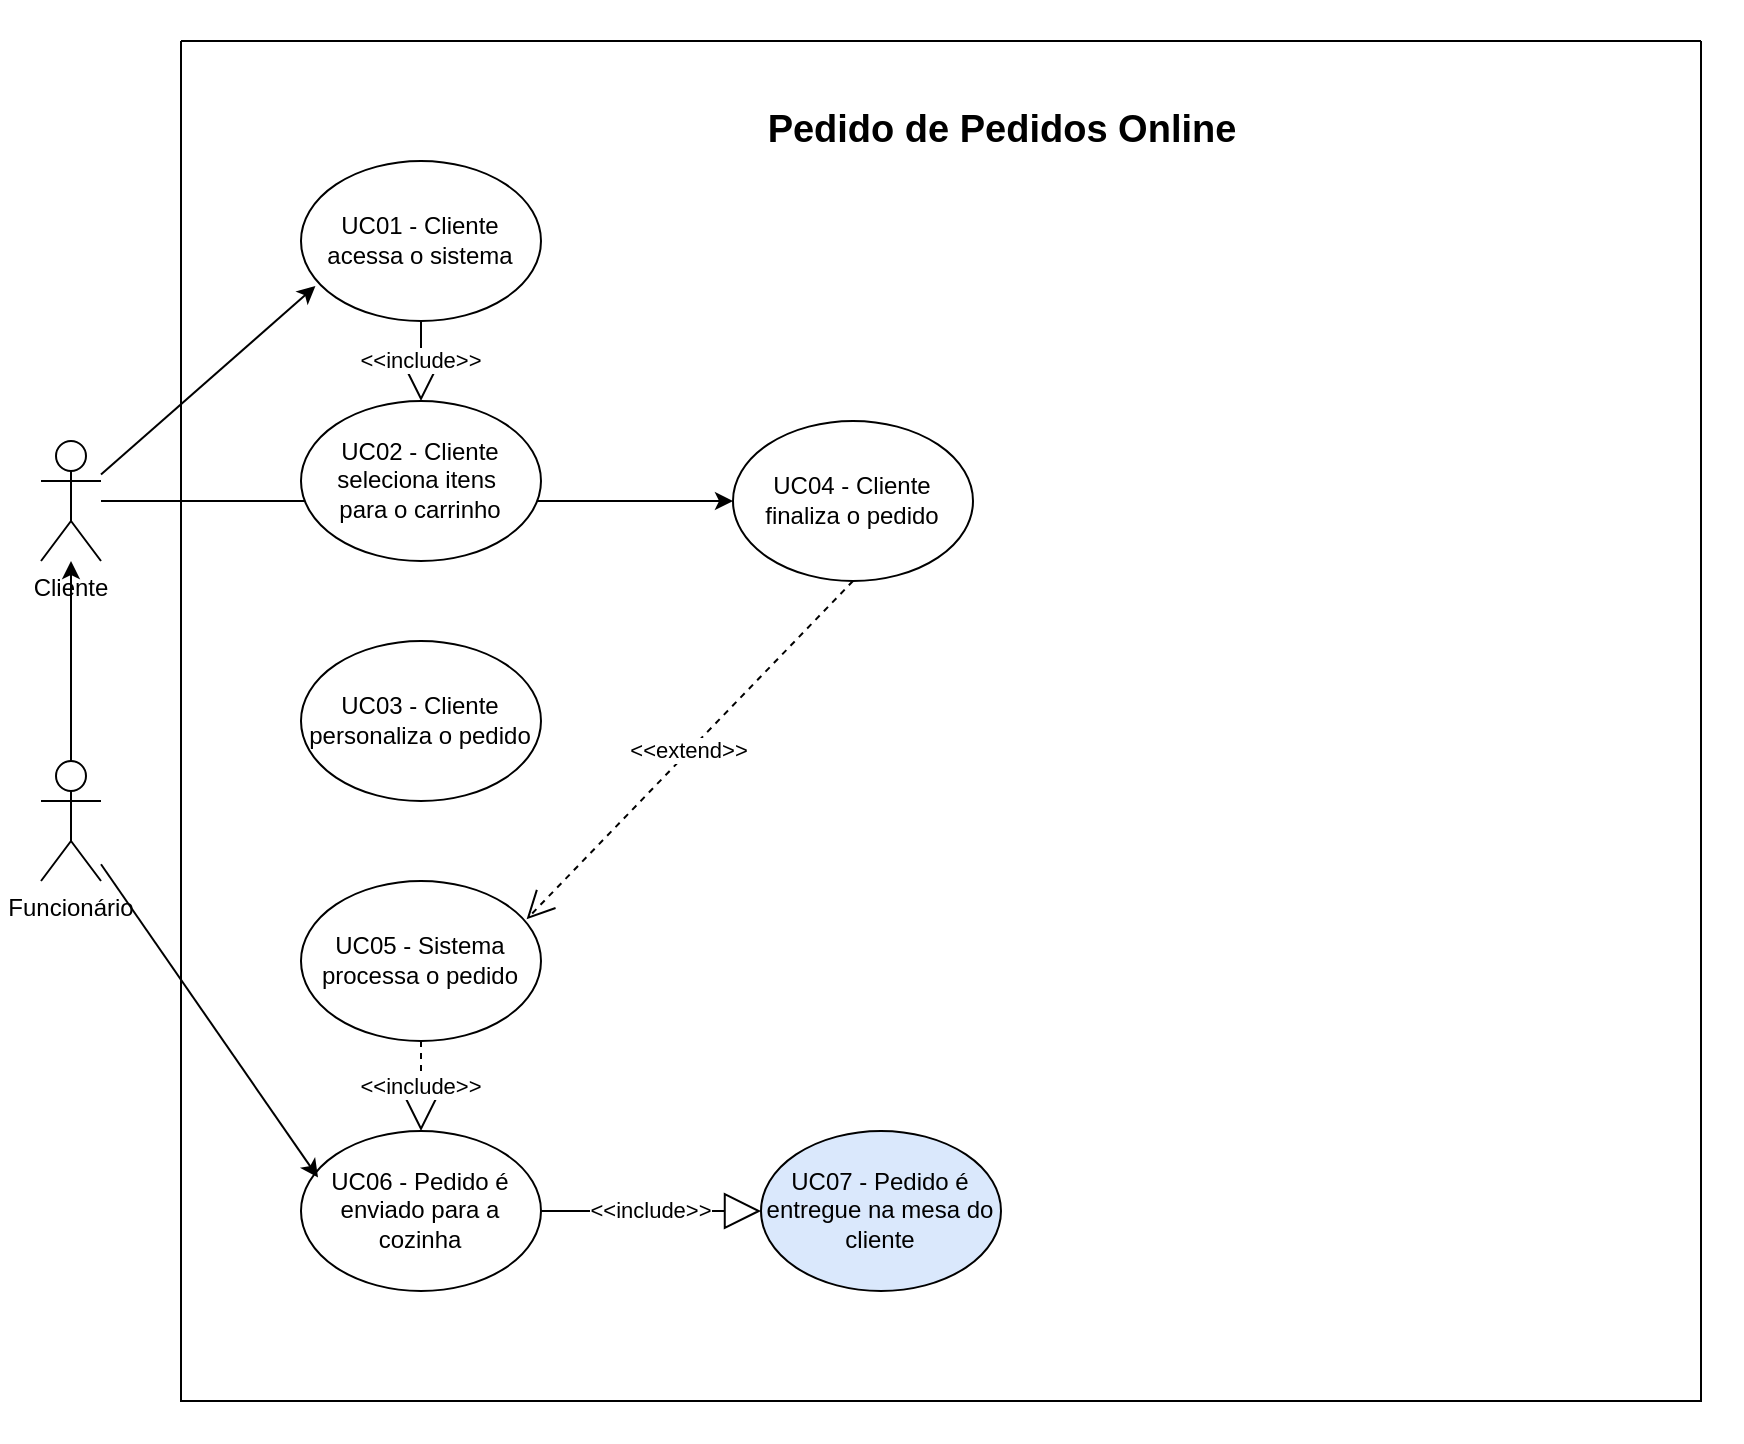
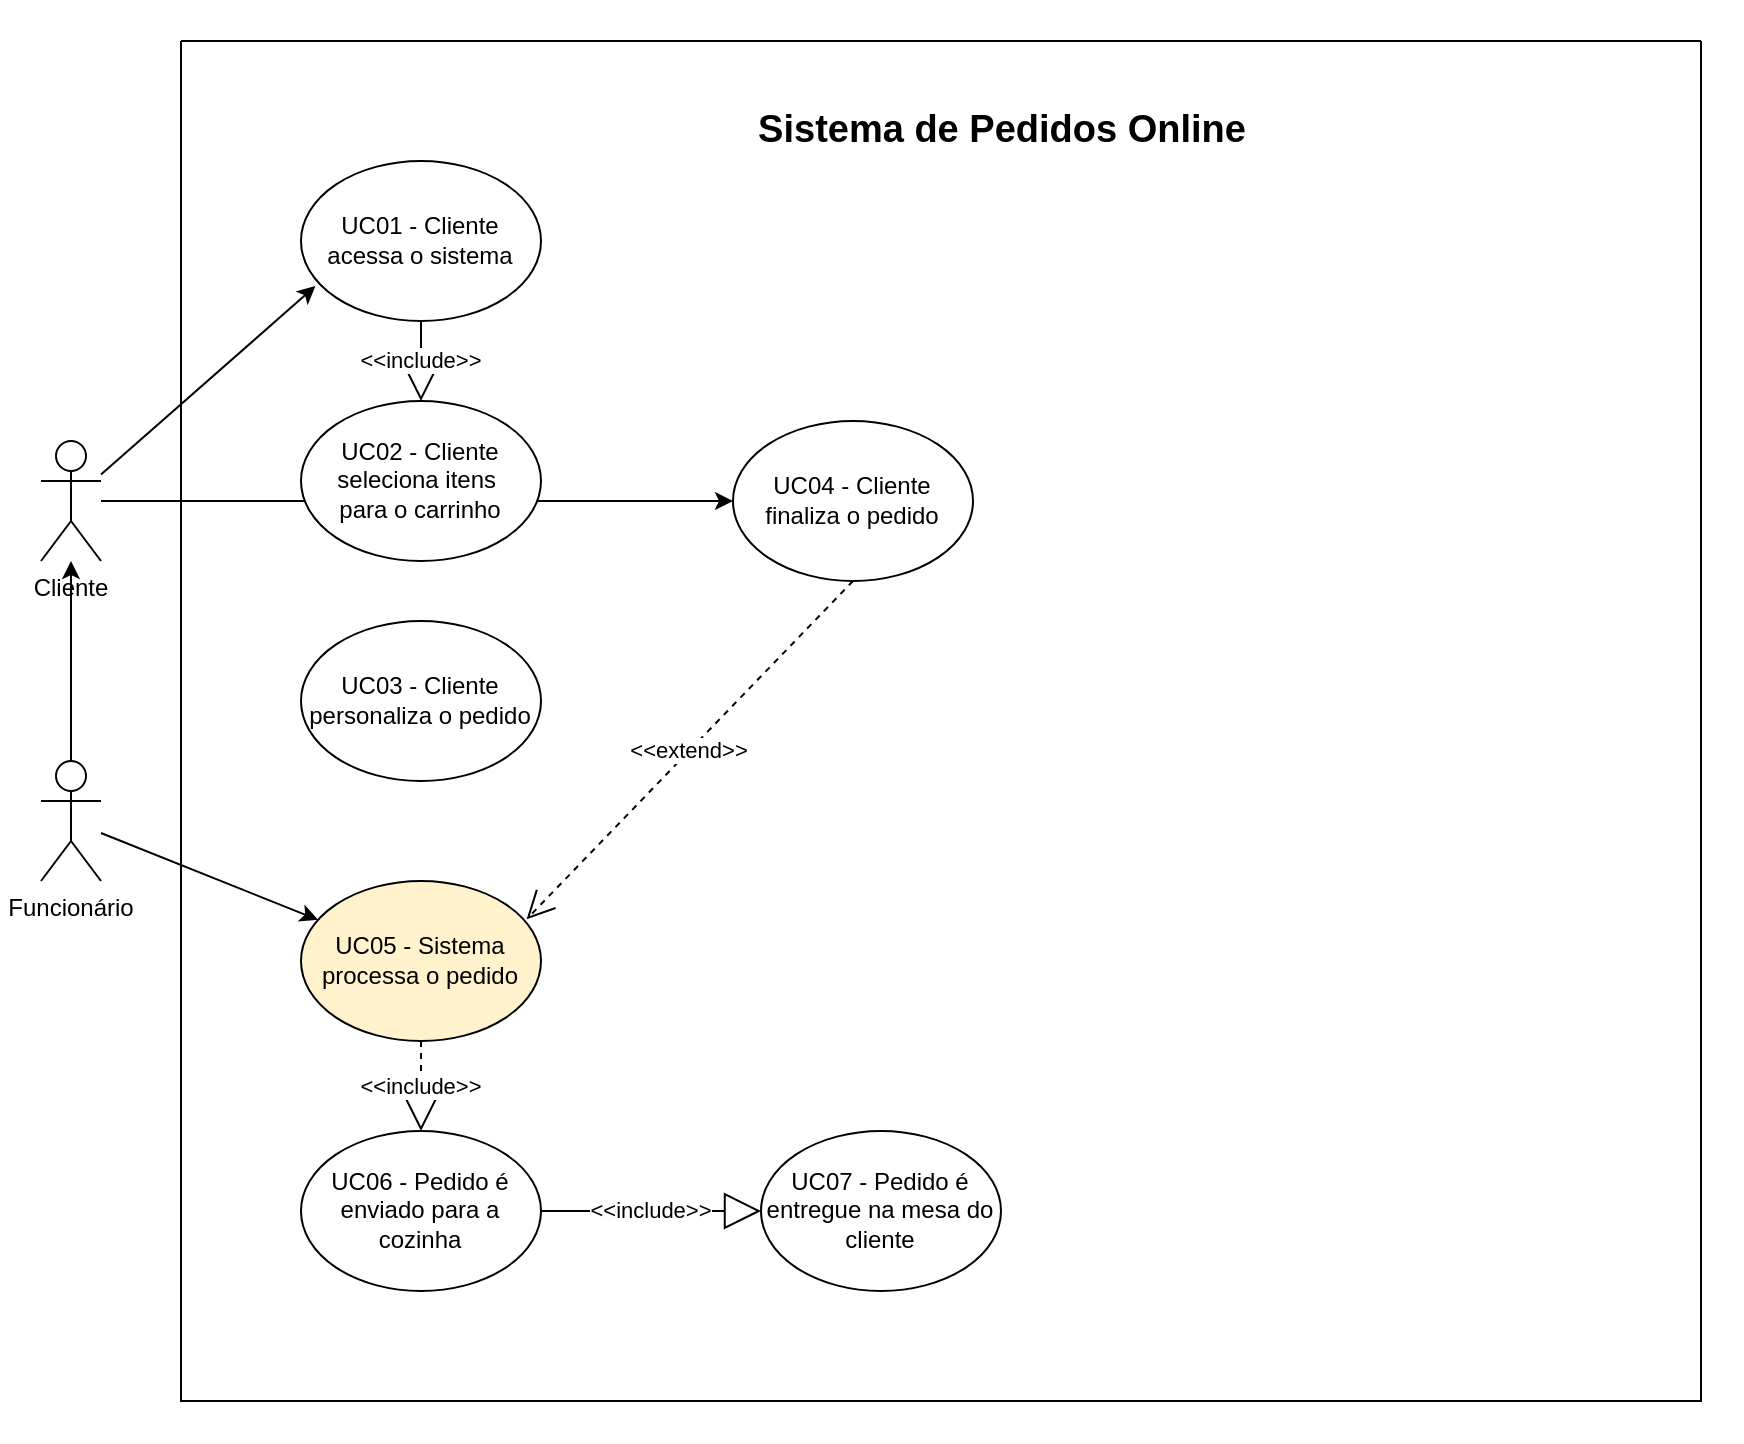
(1003, 131) -> (1003, 131)
(421, 721) -> (421, 701)
(421, 961) -> (421, 961)
(248, 1076) -> (203, 874)
(881, 1211) -> (881, 1211)
